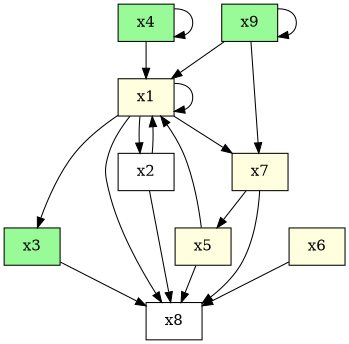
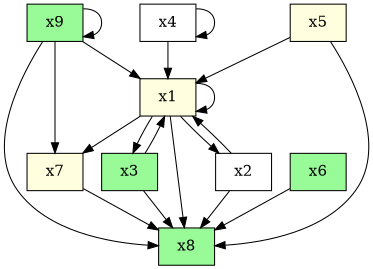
(146, 23) -> (168, 23)
none -> (153, 140)
none -> (14, 184)
(235, 205) -> none
(317, 247) -> (318, 172)
(174, 321) -> (187, 247)
